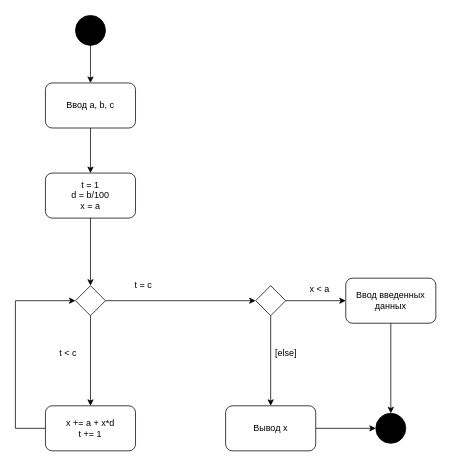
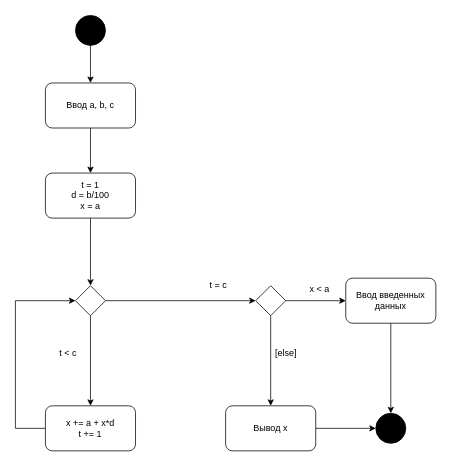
(143, 285) -> (218, 285)
